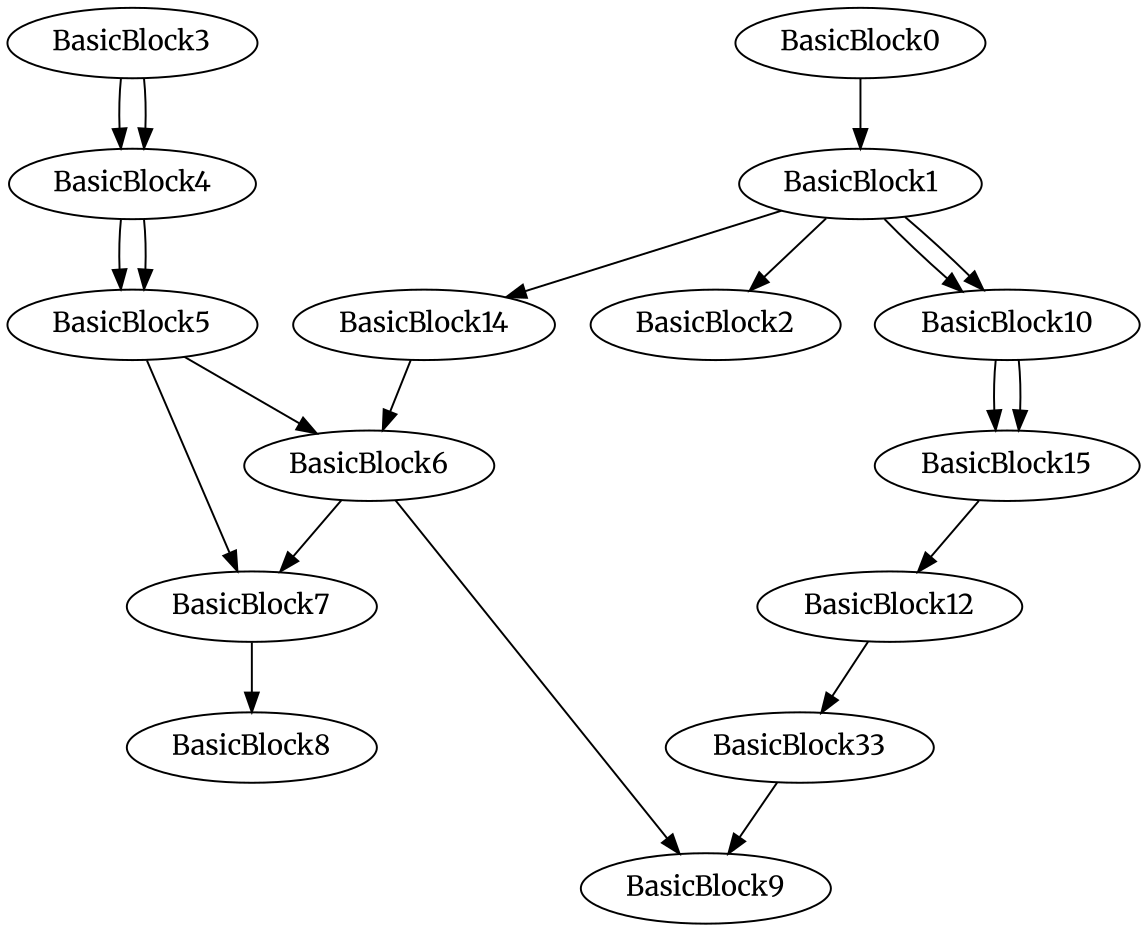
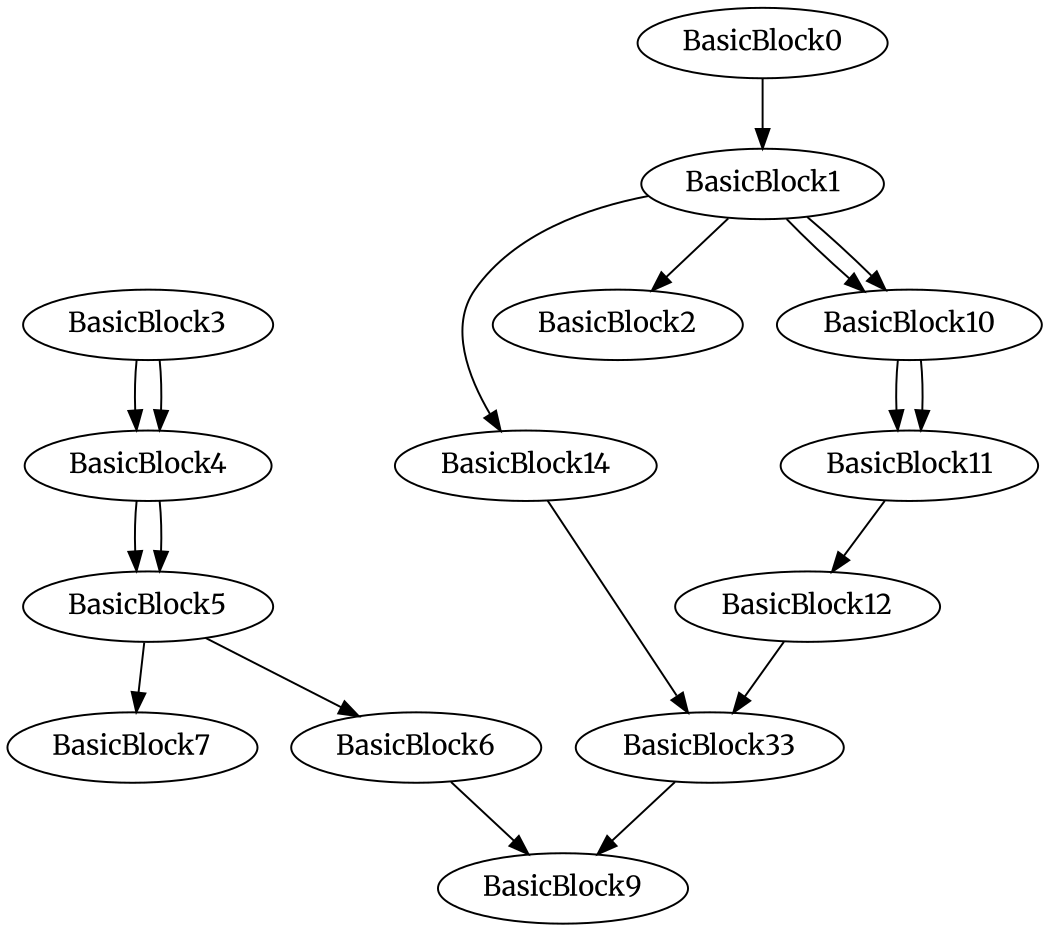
(401, 386) -> (612, 598)
(1007, 466) -> (909, 466)
(317, 528) -> none
(252, 748) -> none
